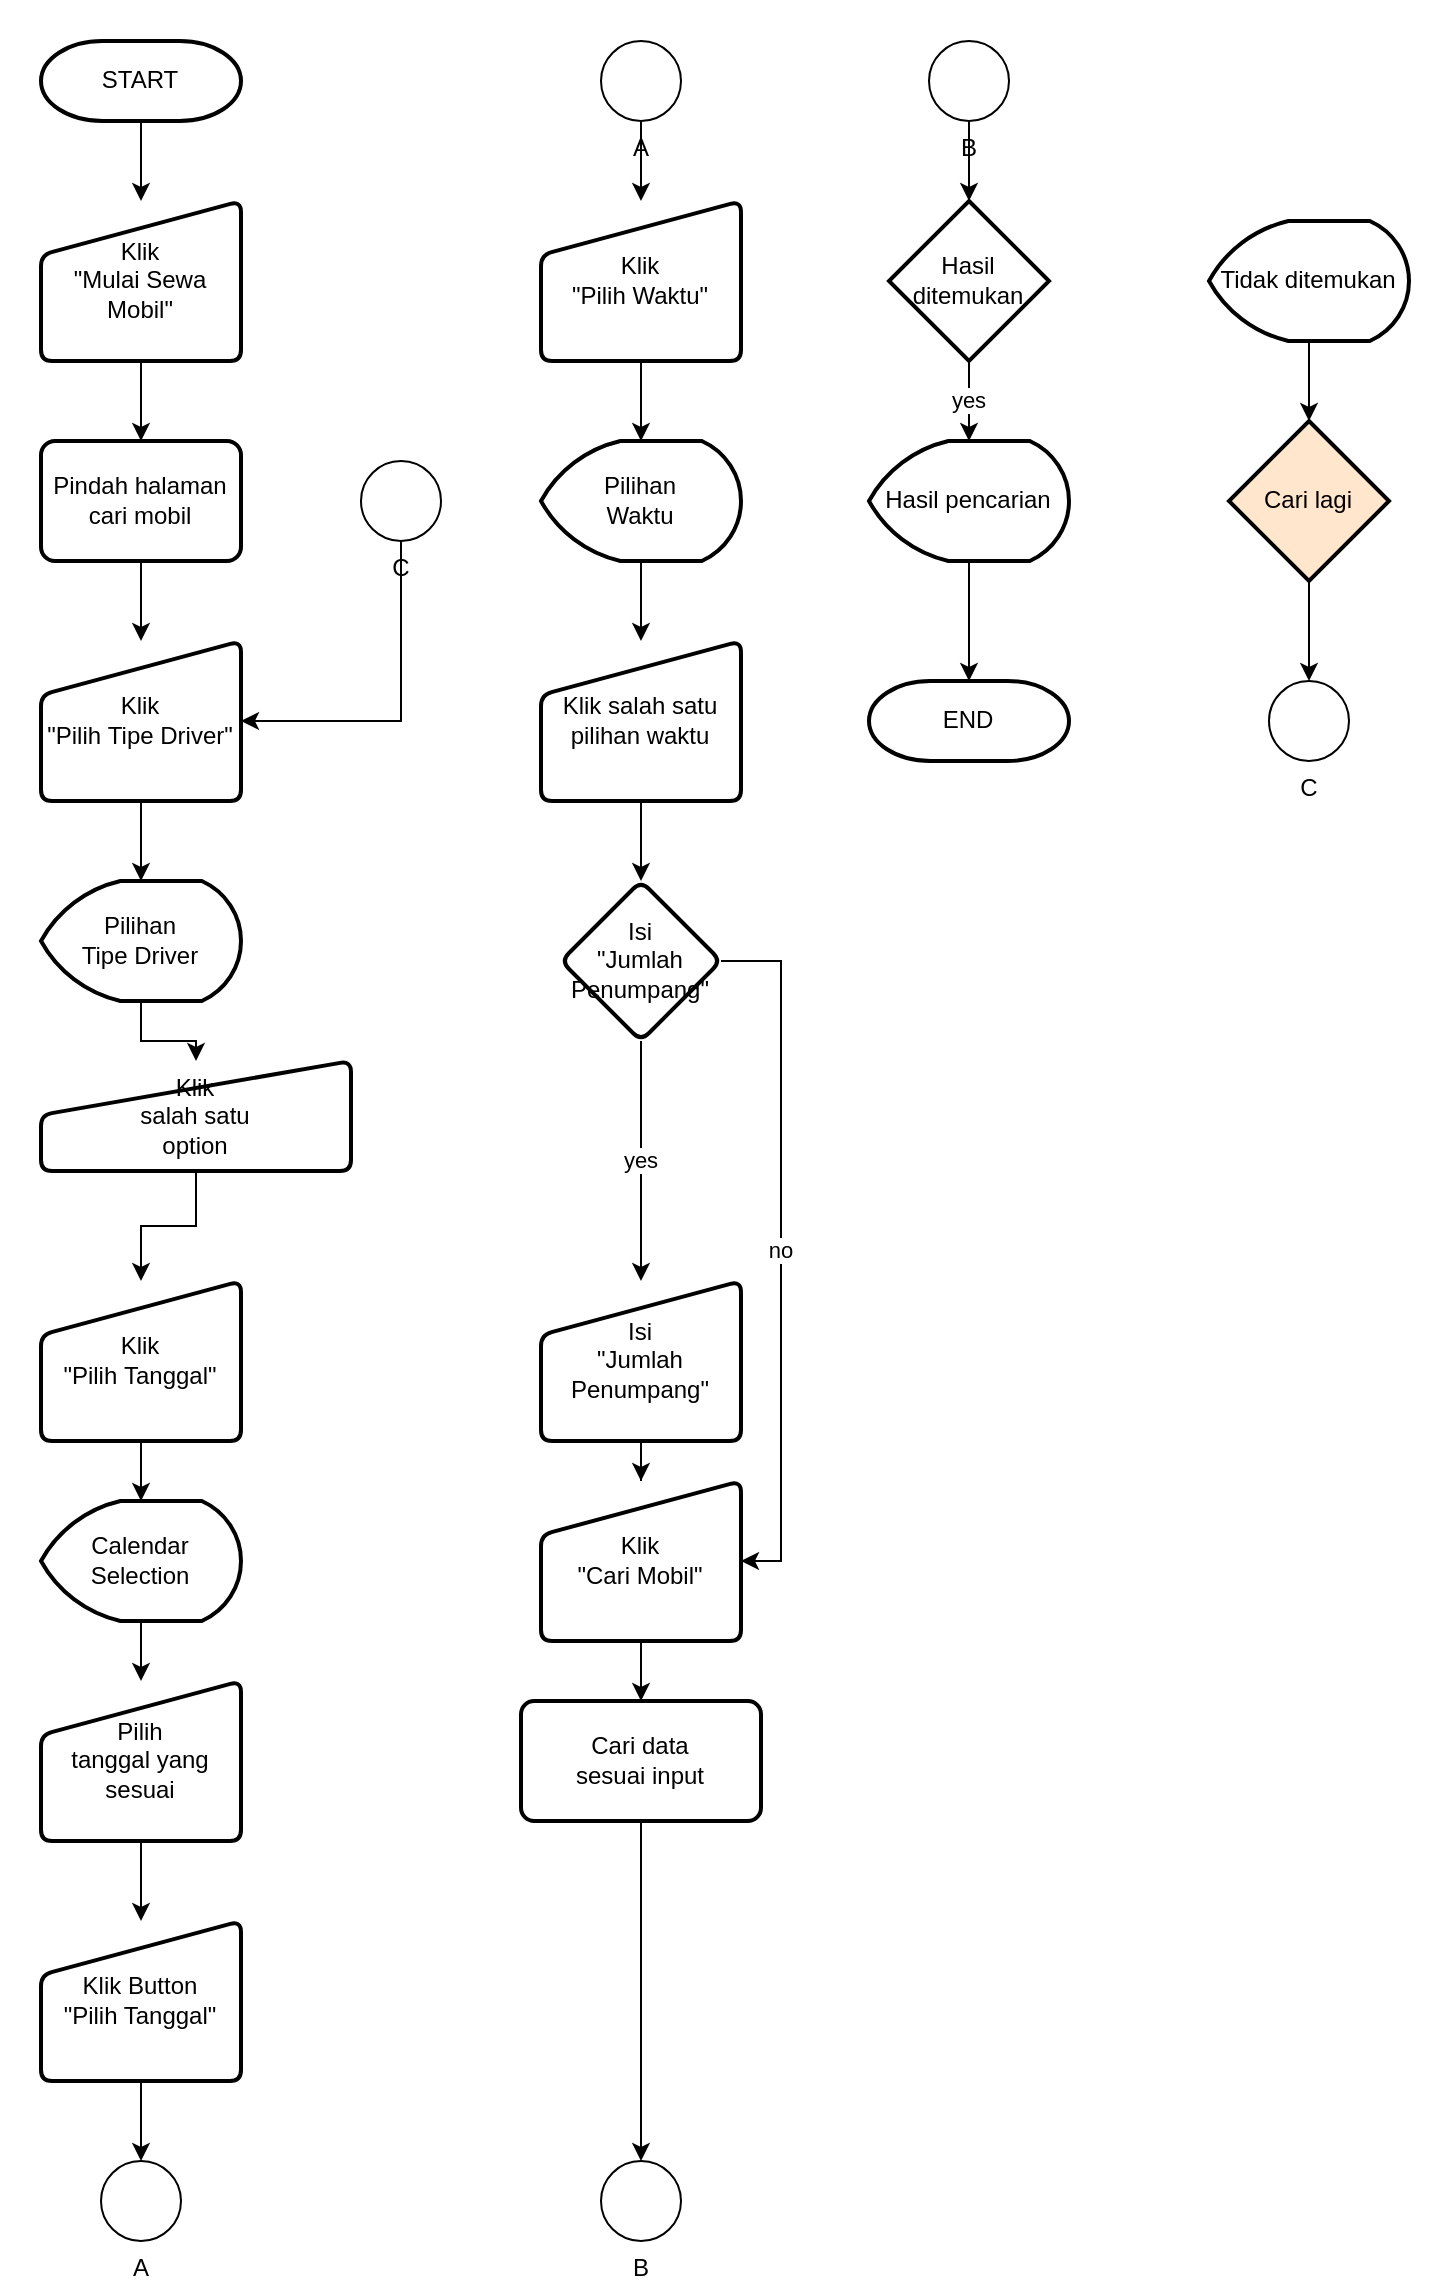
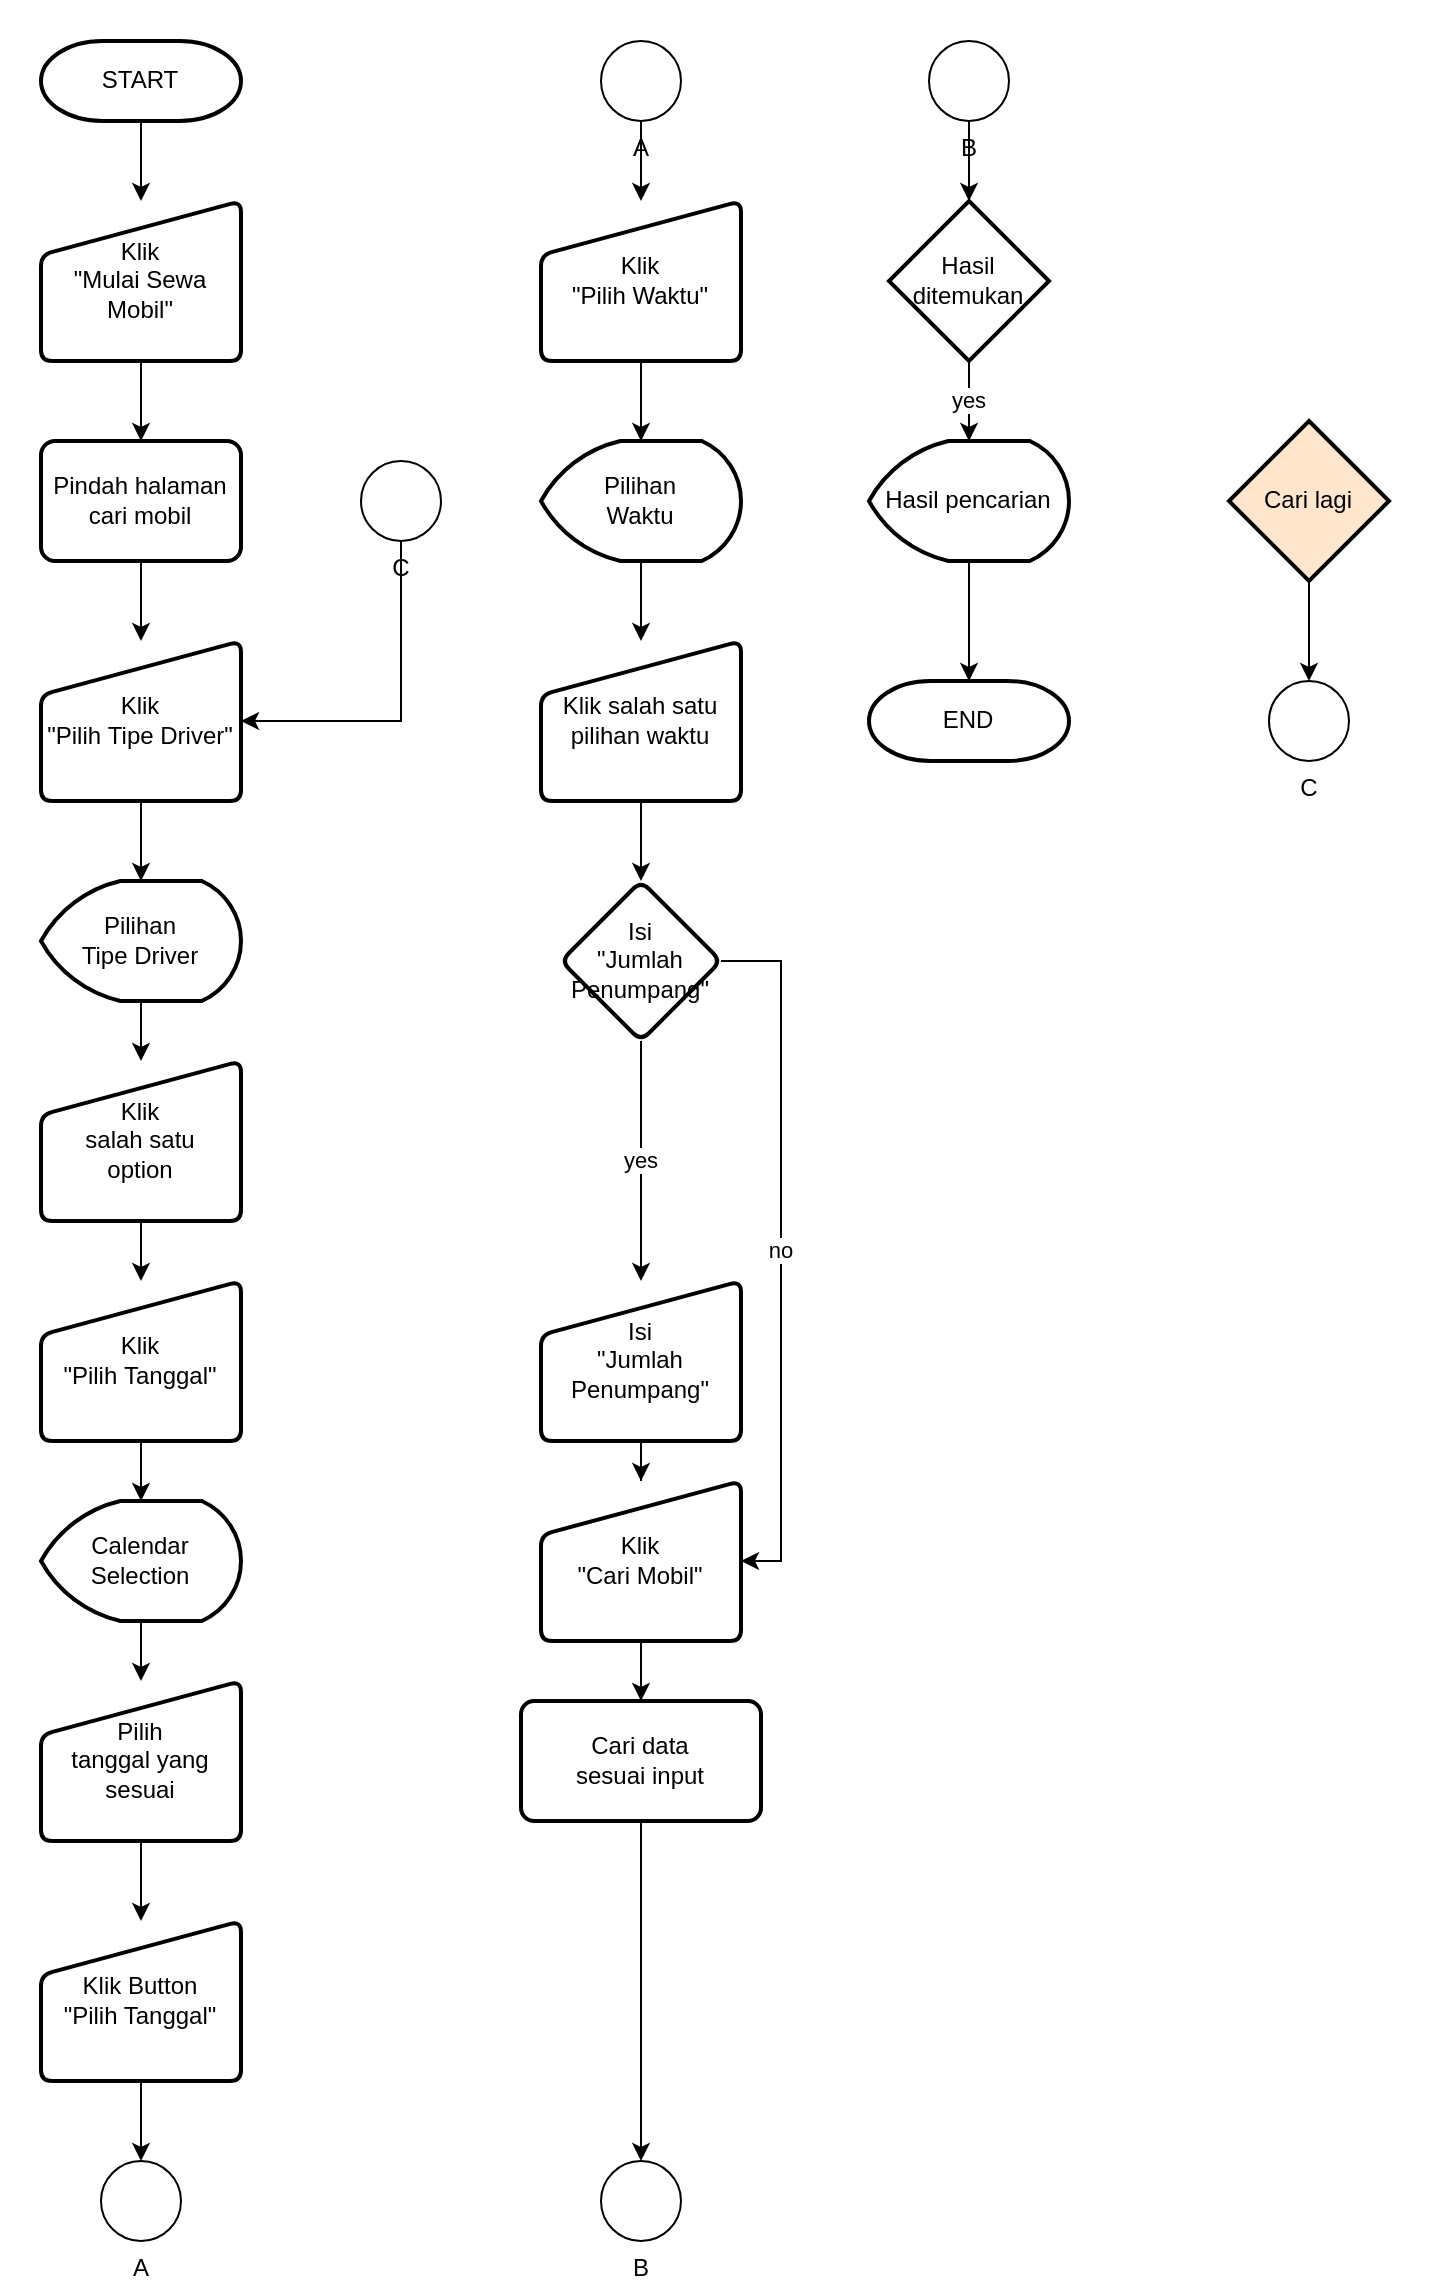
(1309, 281) -> none
(1309, 374) -> none
(196, 1116) -> (141, 1141)
